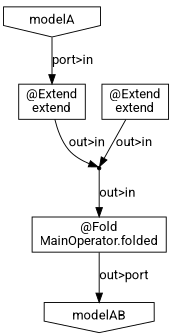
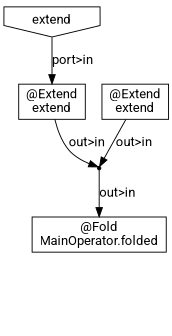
(52, 20) -> (52, 20)
(99, 316) -> none
